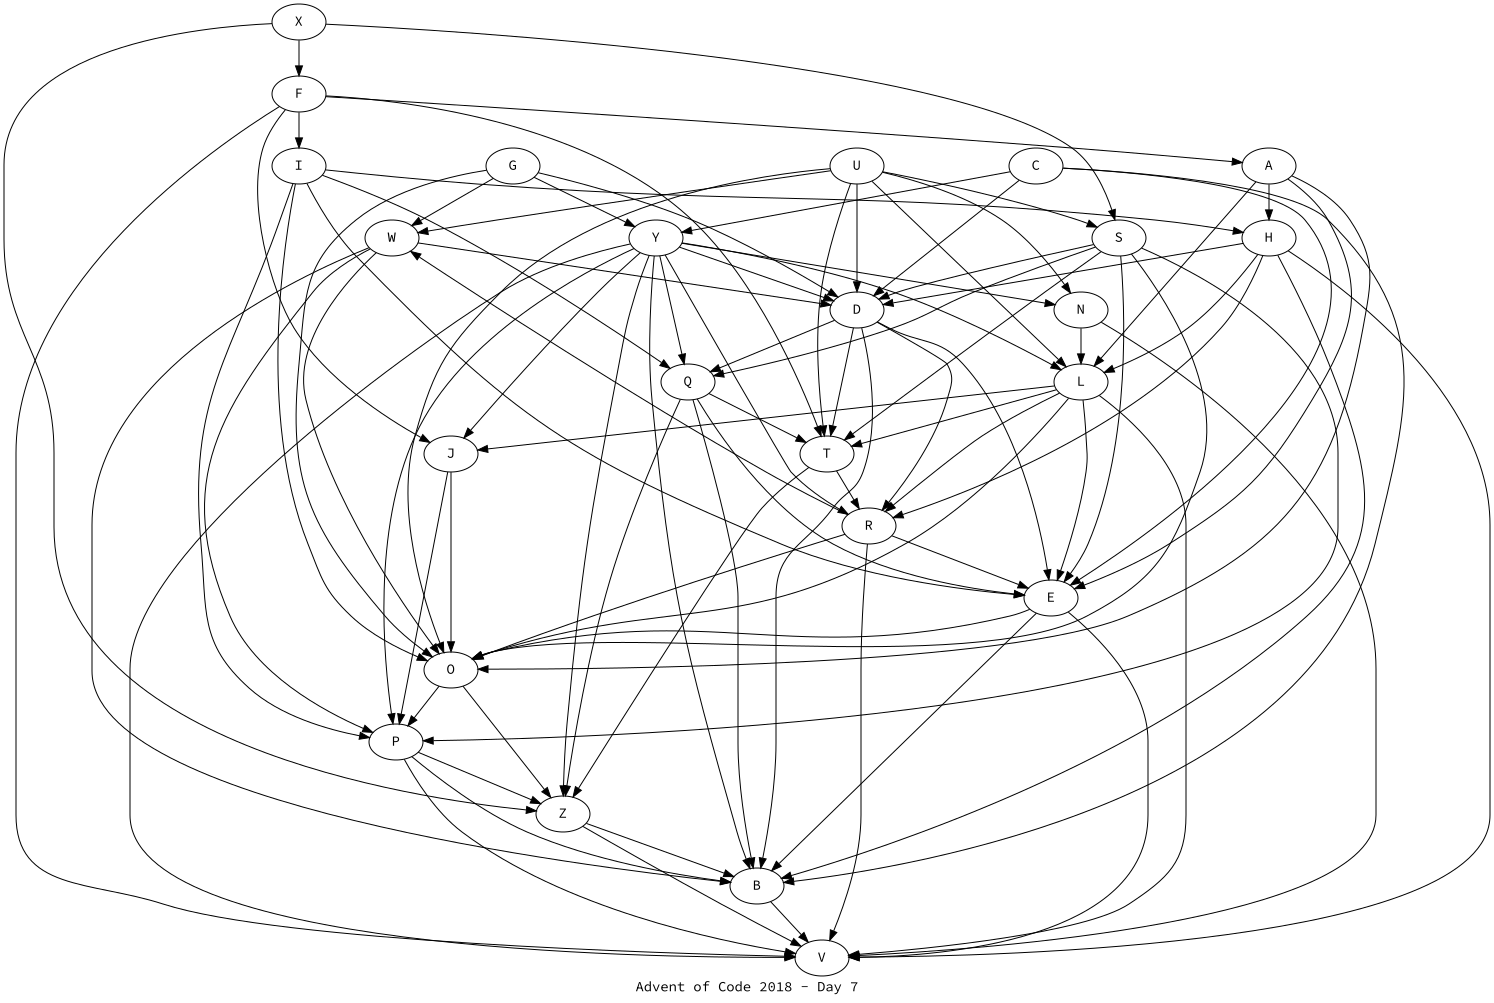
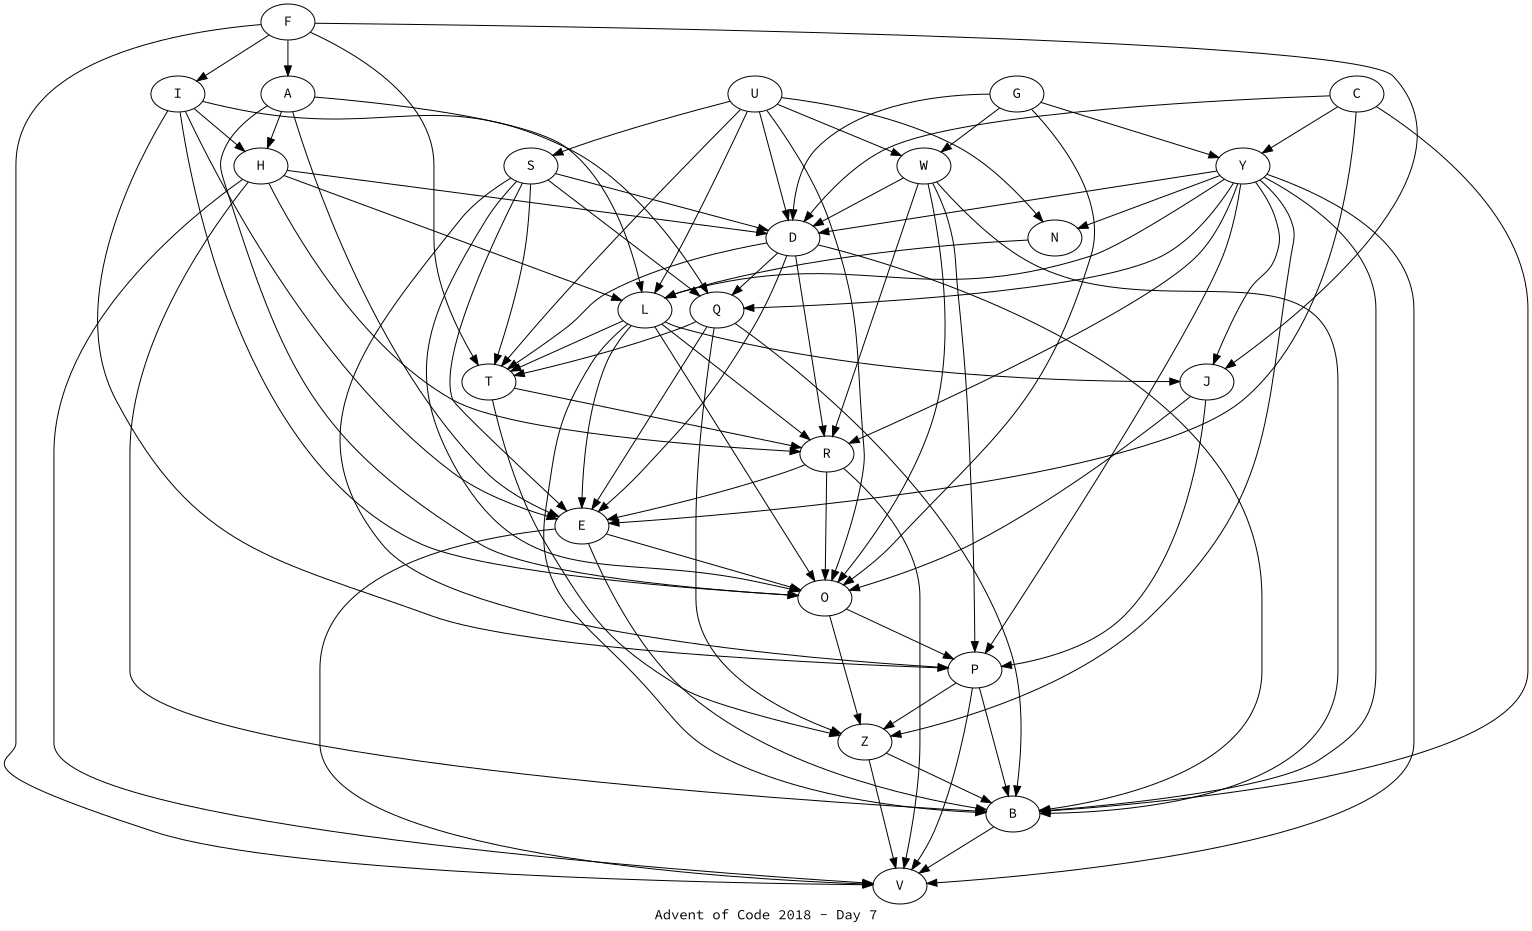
(299, 22) -> none
(630, 391) -> (875, 311)
(1186, 783) -> (626, 666)
(1376, 790) -> none
